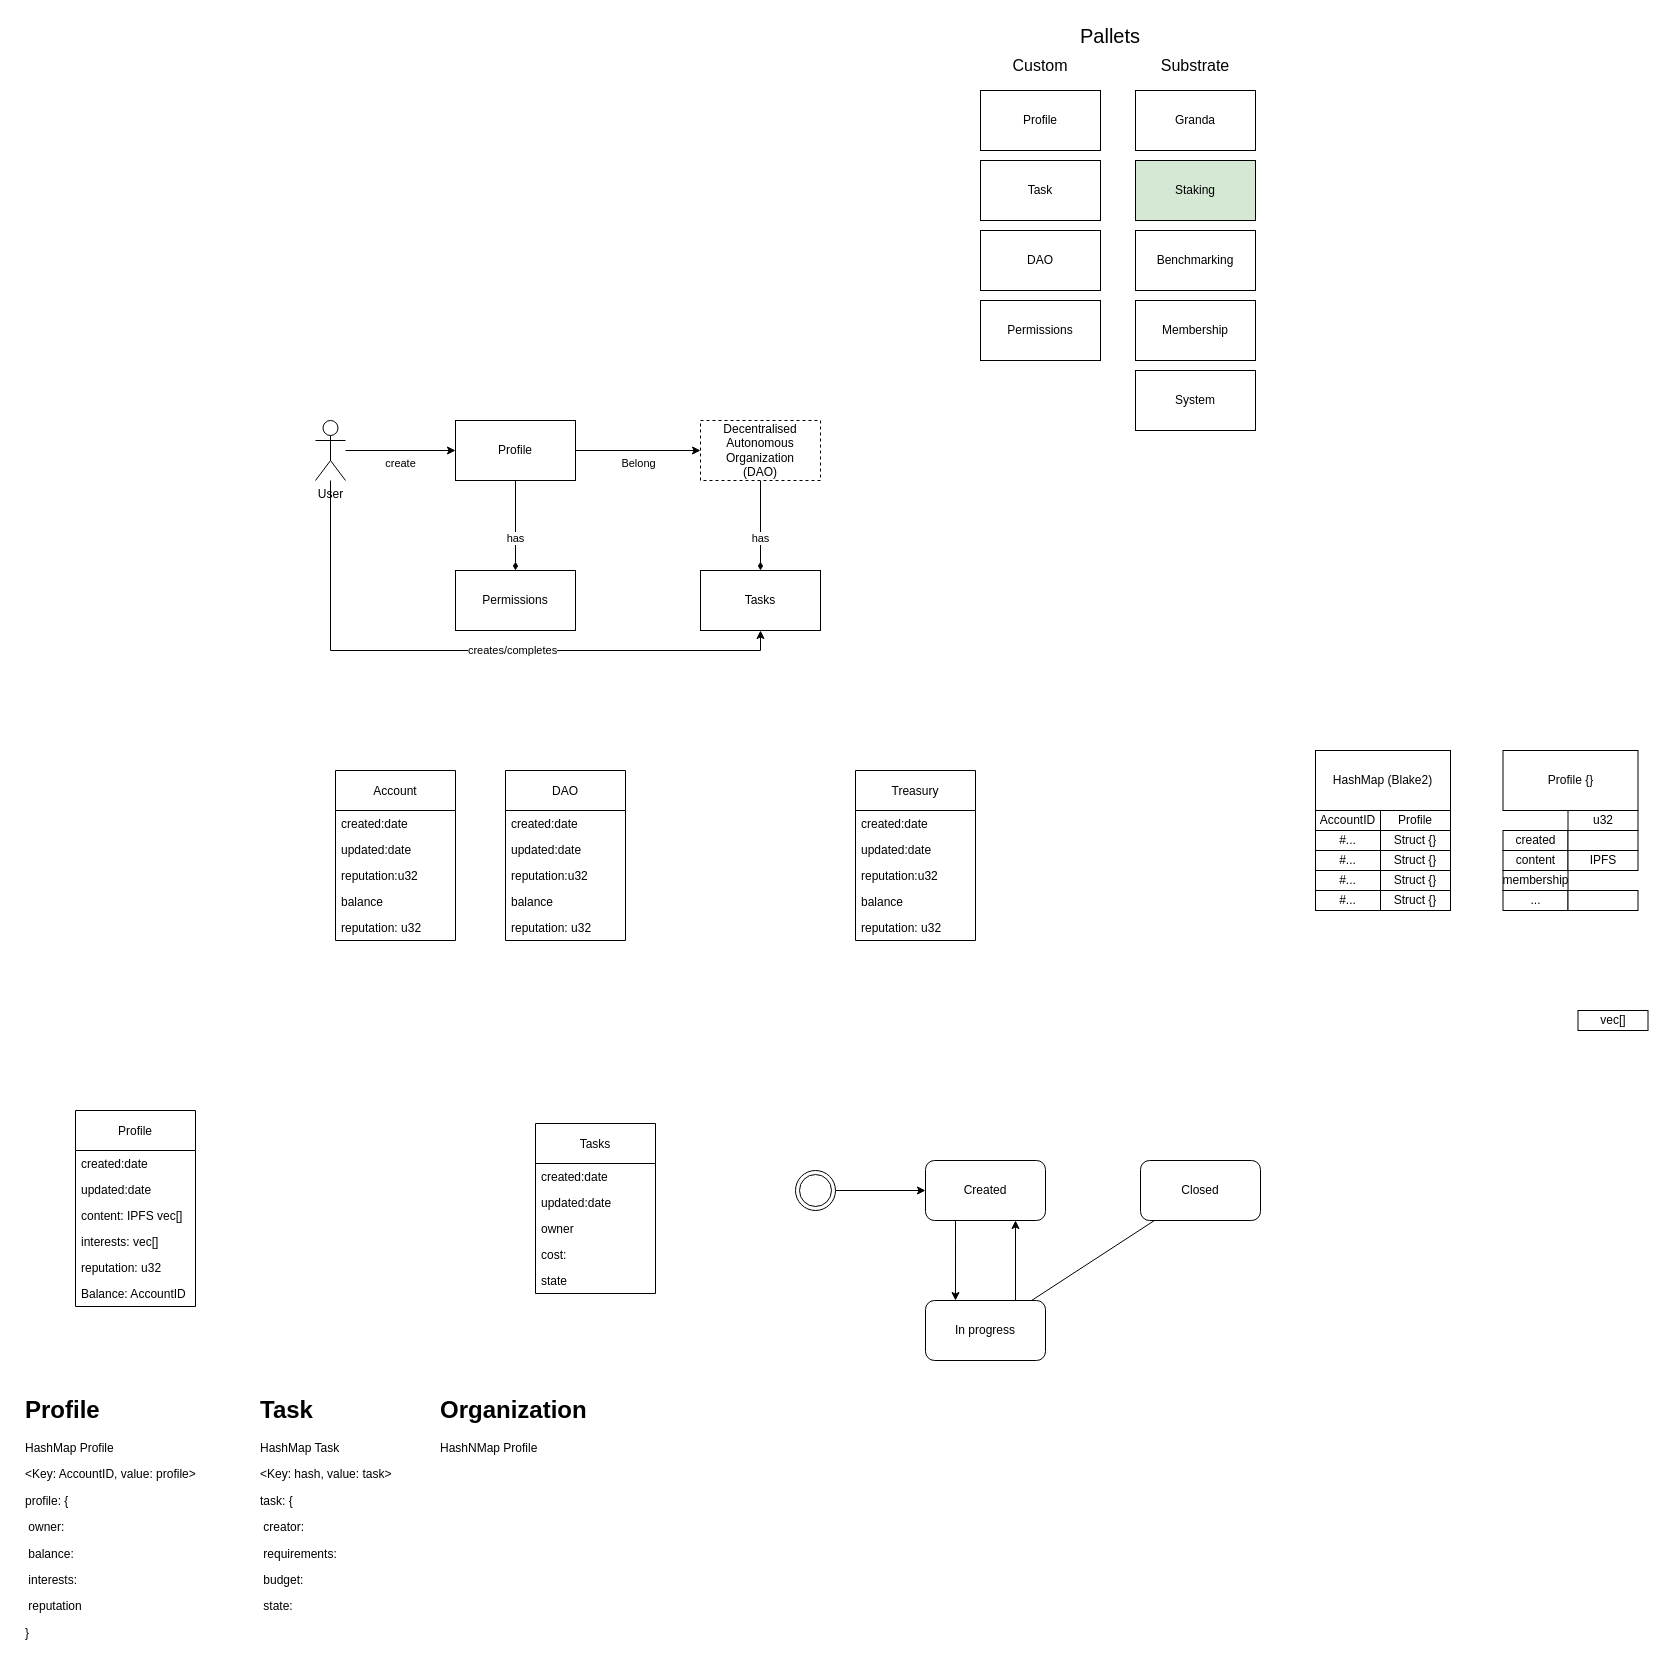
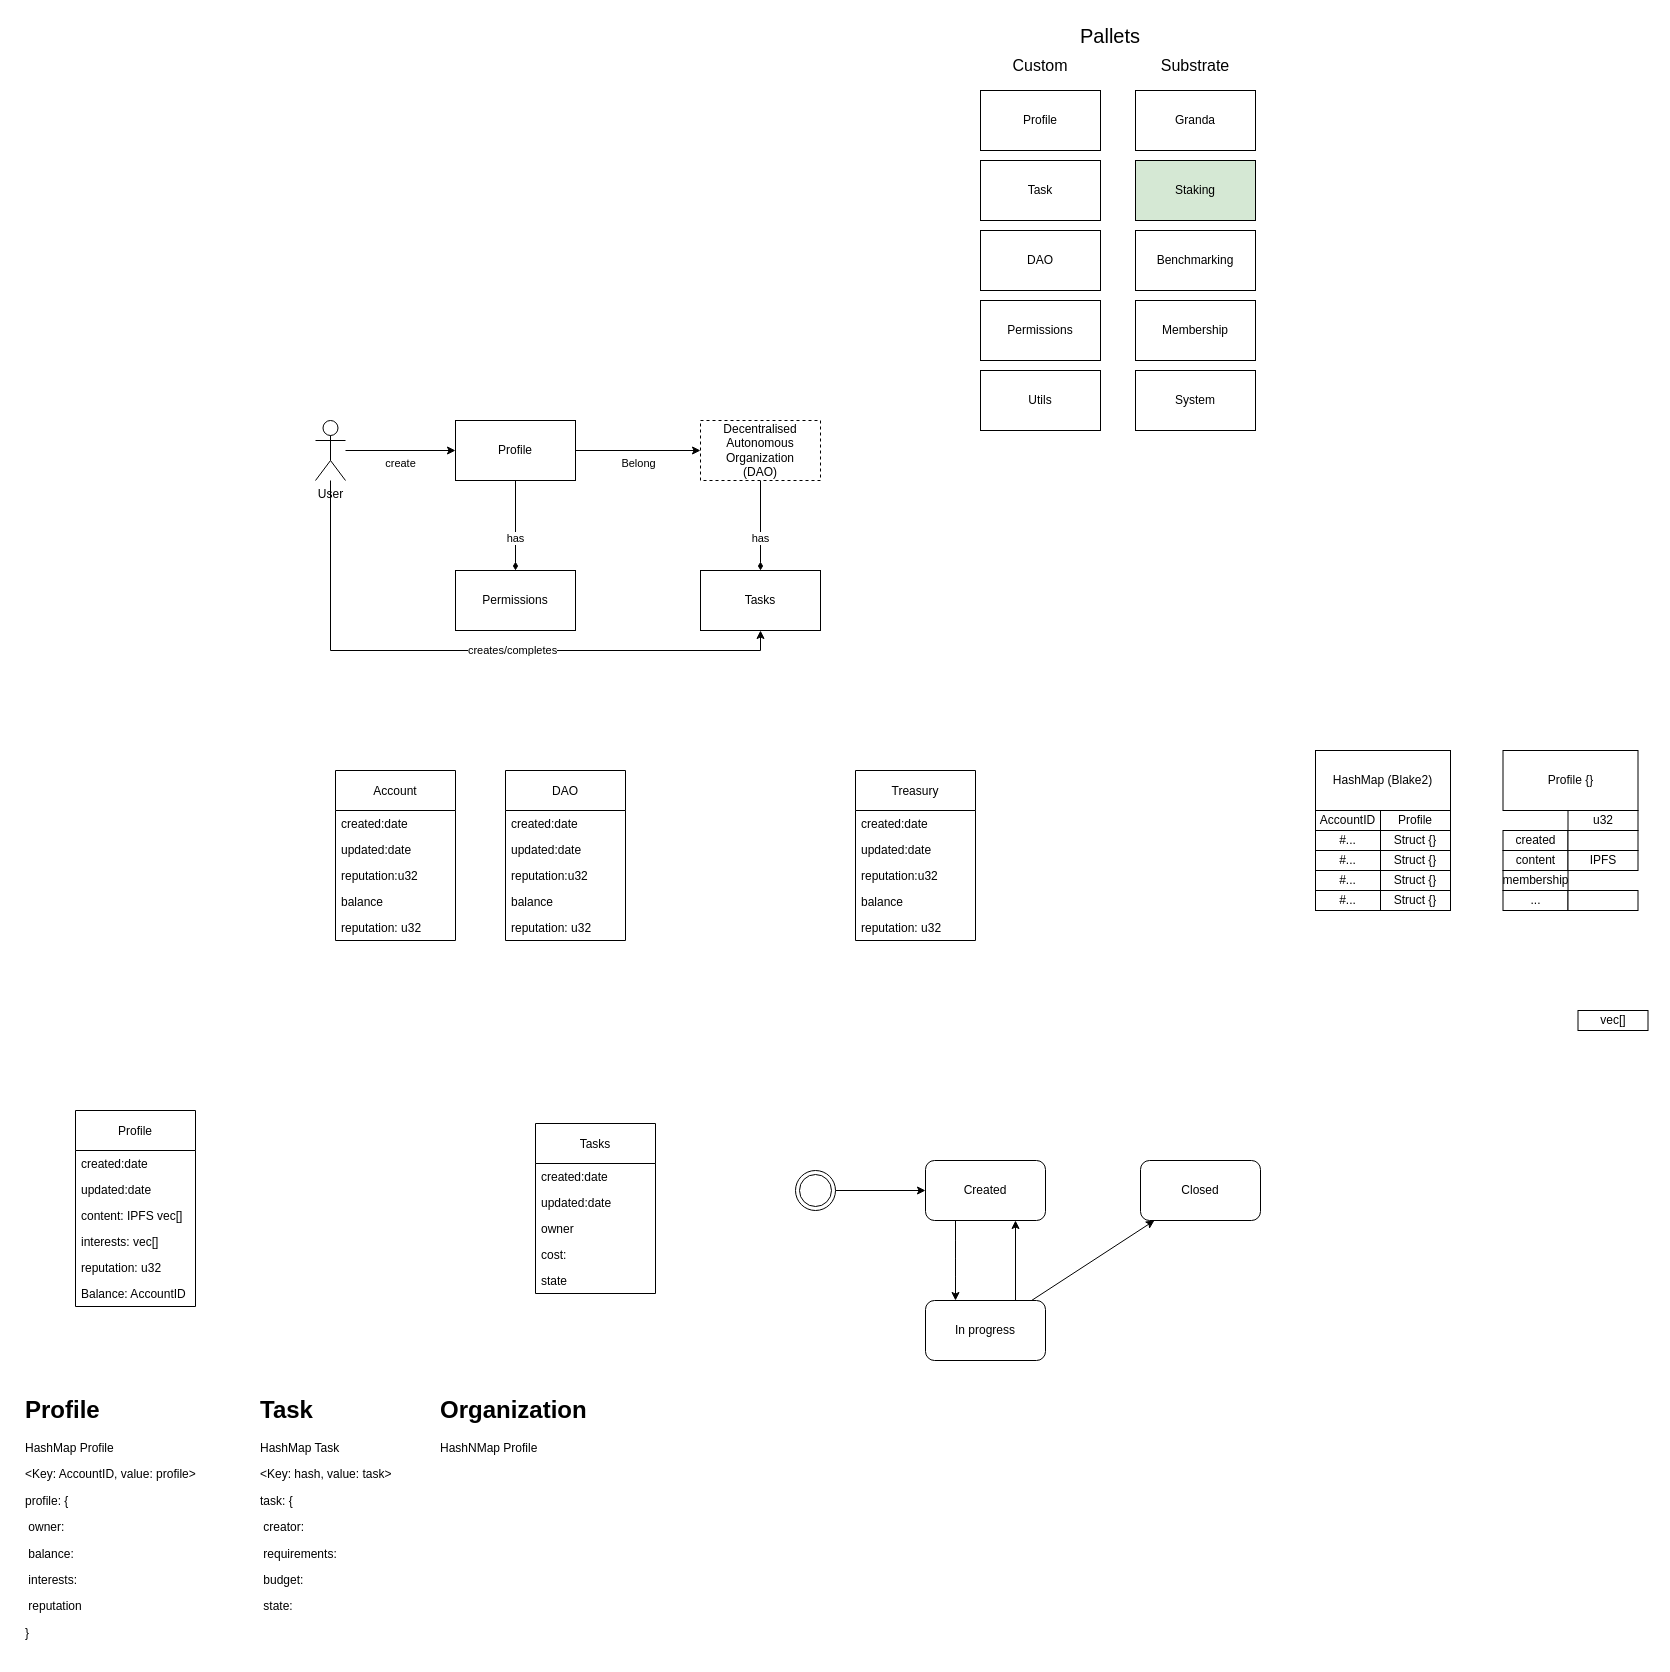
none -> (1041, 401)
(1150, 1223) -> (1147, 1225)
